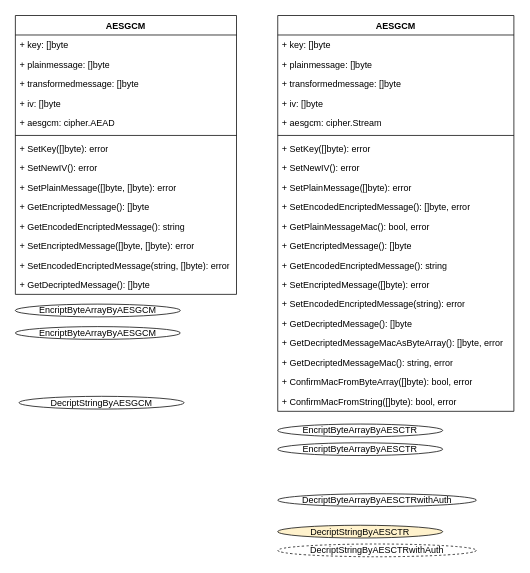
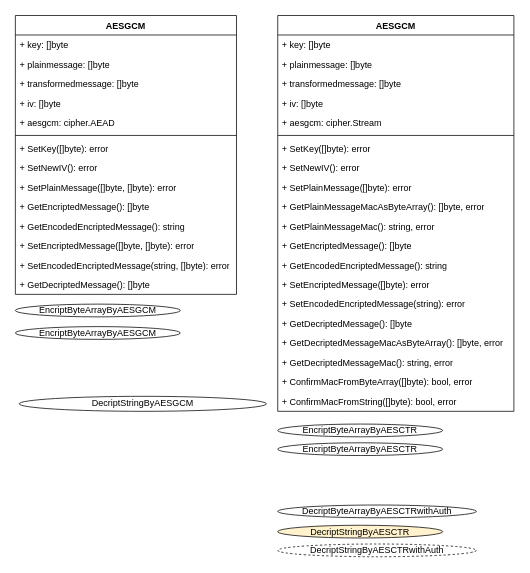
(389, 208) -> (395, 208)
(361, 227) -> (366, 227)
(102, 403) -> (143, 404)
(377, 500) -> (377, 512)
